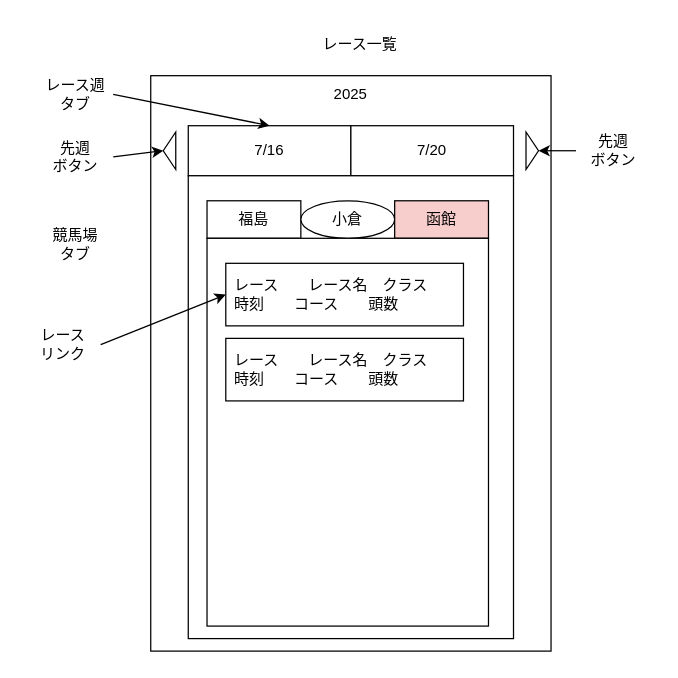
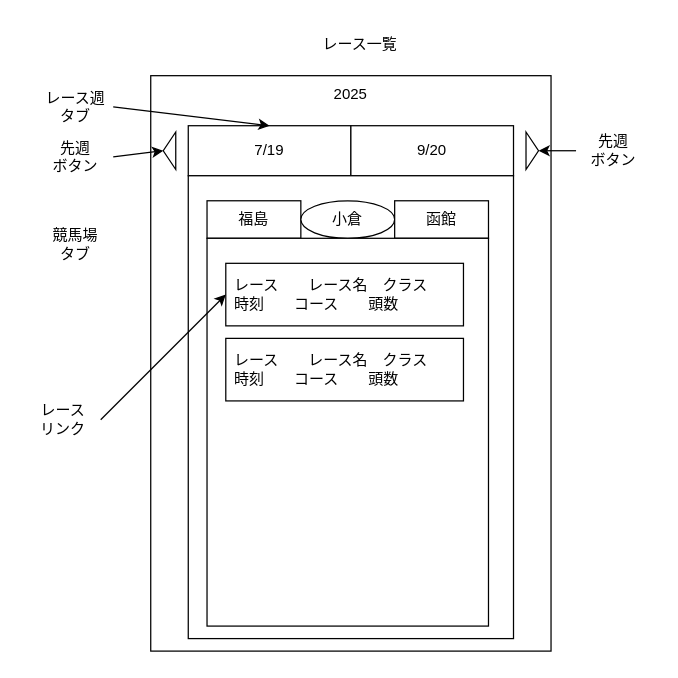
(76, 94) -> (76, 107)
(269, 151) -> (269, 151)
(432, 151) -> (432, 151)
(441, 219) -> (441, 219)
(63, 344) -> (63, 419)
